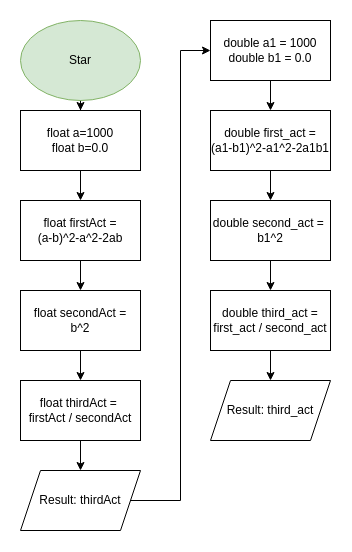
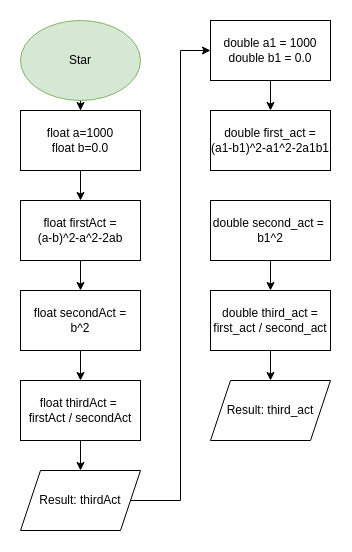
(271, 190) -> none
